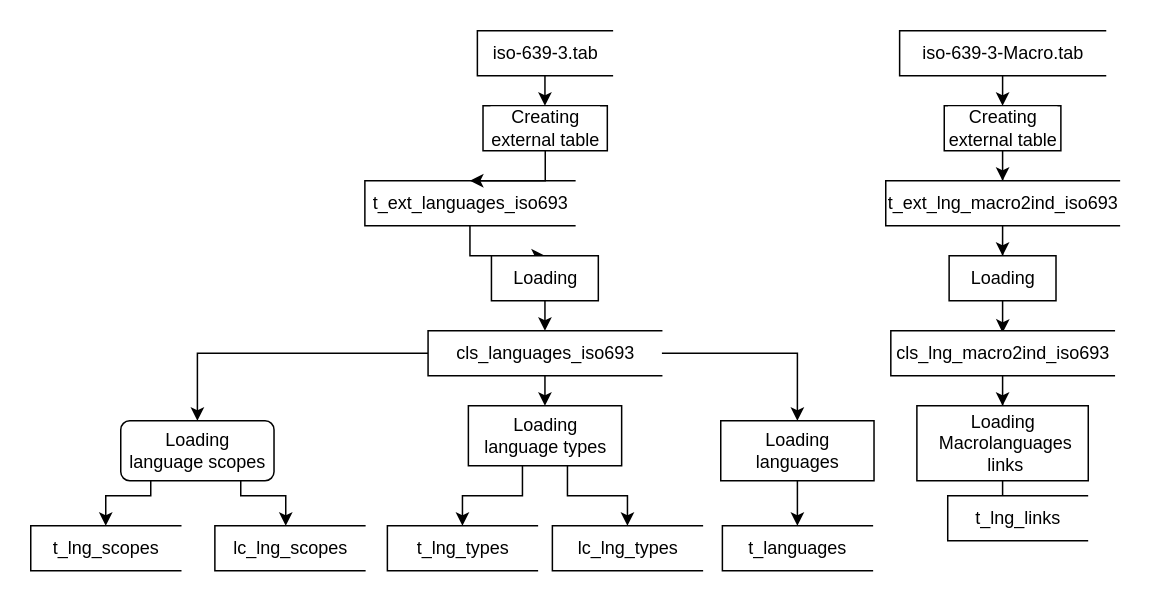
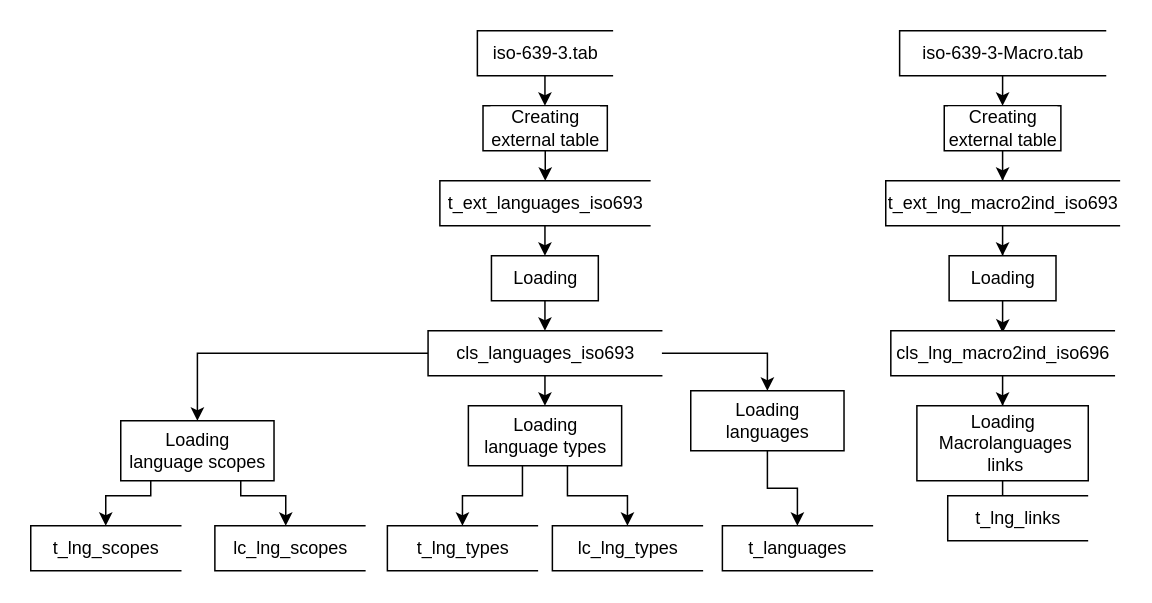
(470, 203) -> (545, 203)
(1004, 353) -> (1004, 353)
(197, 451) -> (197, 451)
(797, 451) -> (767, 421)
